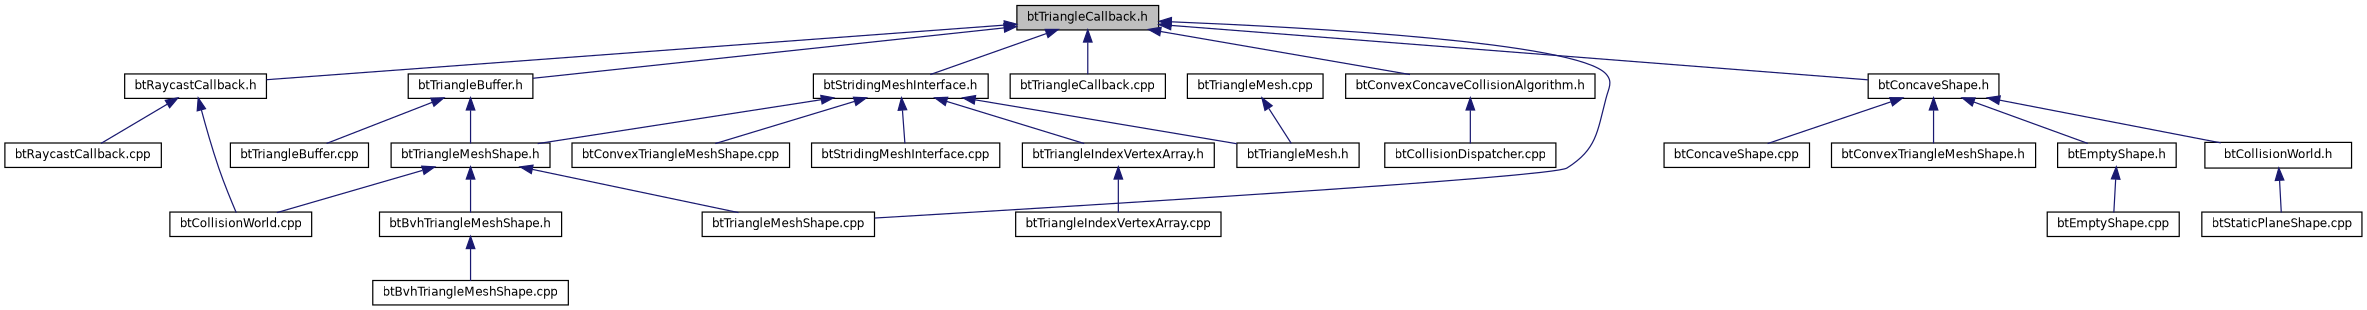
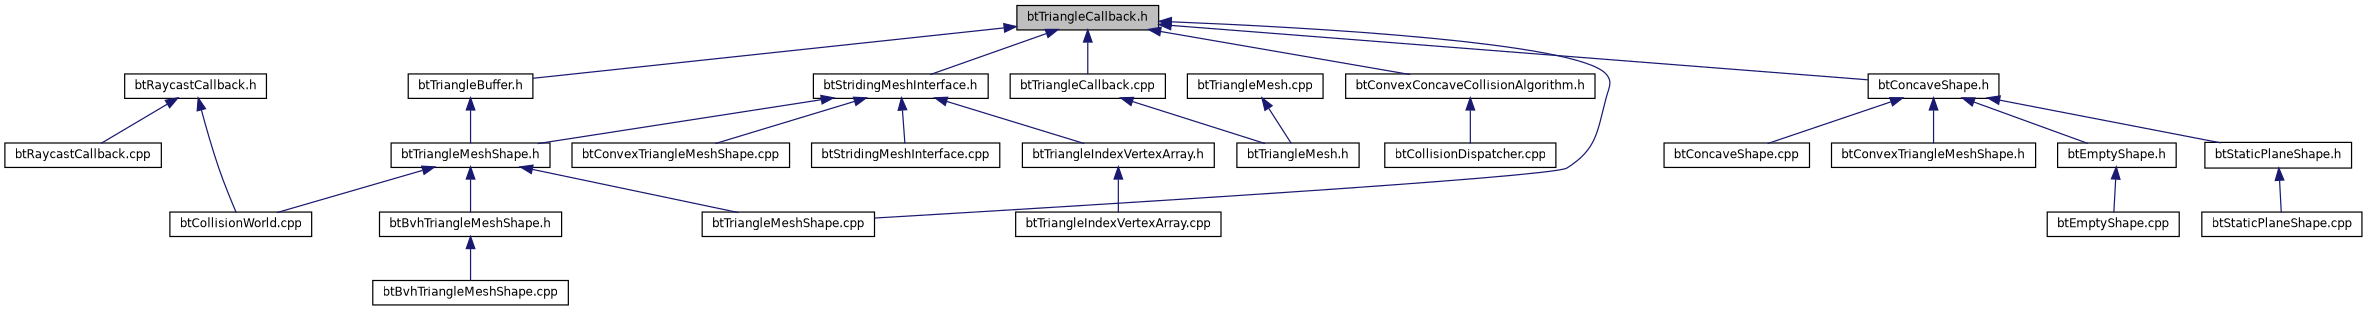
(635, 52) -> none
(1106, 122) -> (1199, 123)
(299, 155) -> none
(2278, 155) -> (2278, 155)
